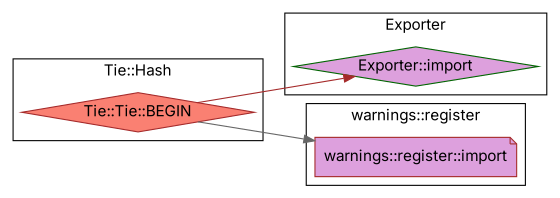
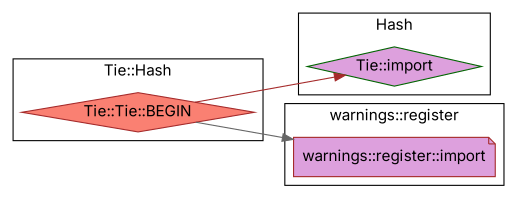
(416, 26) -> (394, 26)
(416, 67) -> (394, 67)
